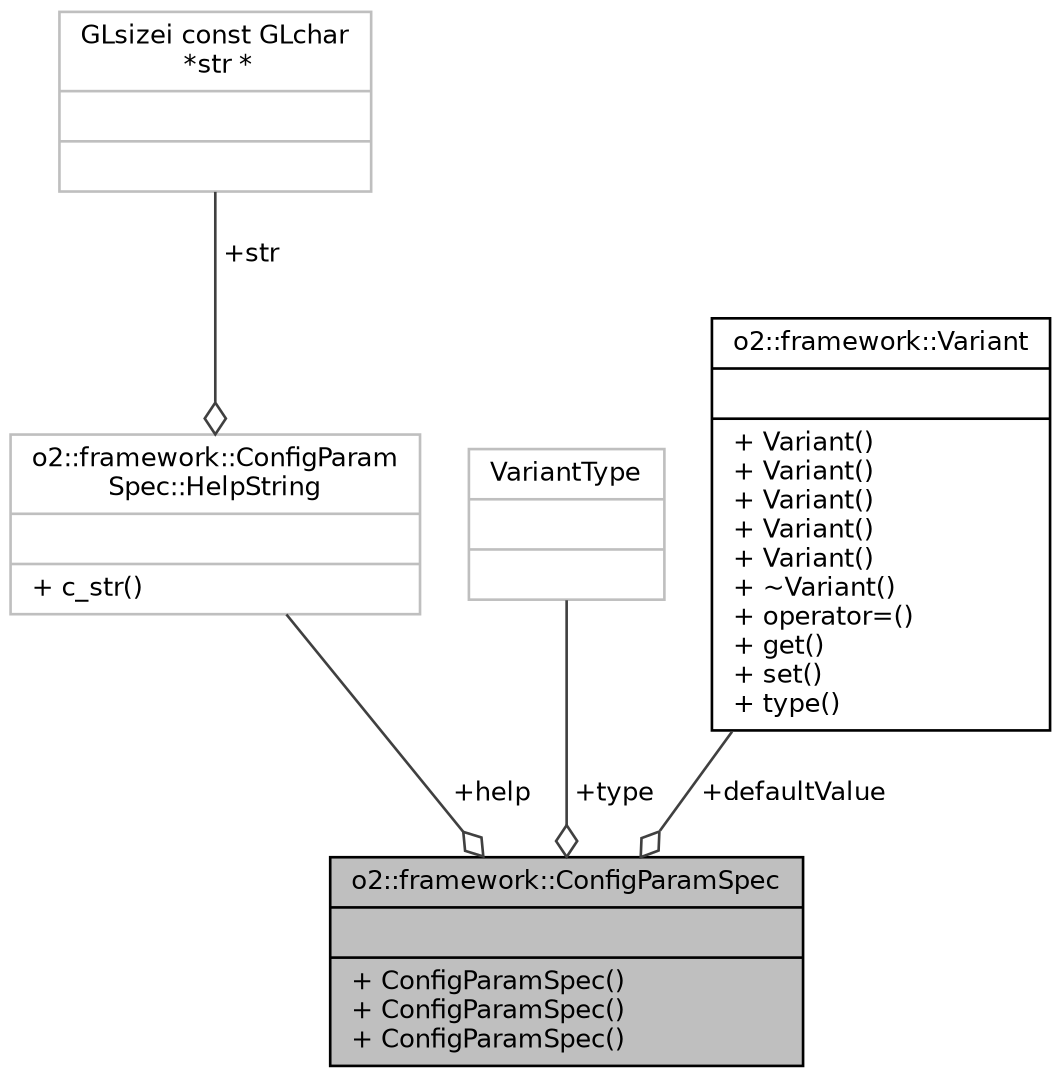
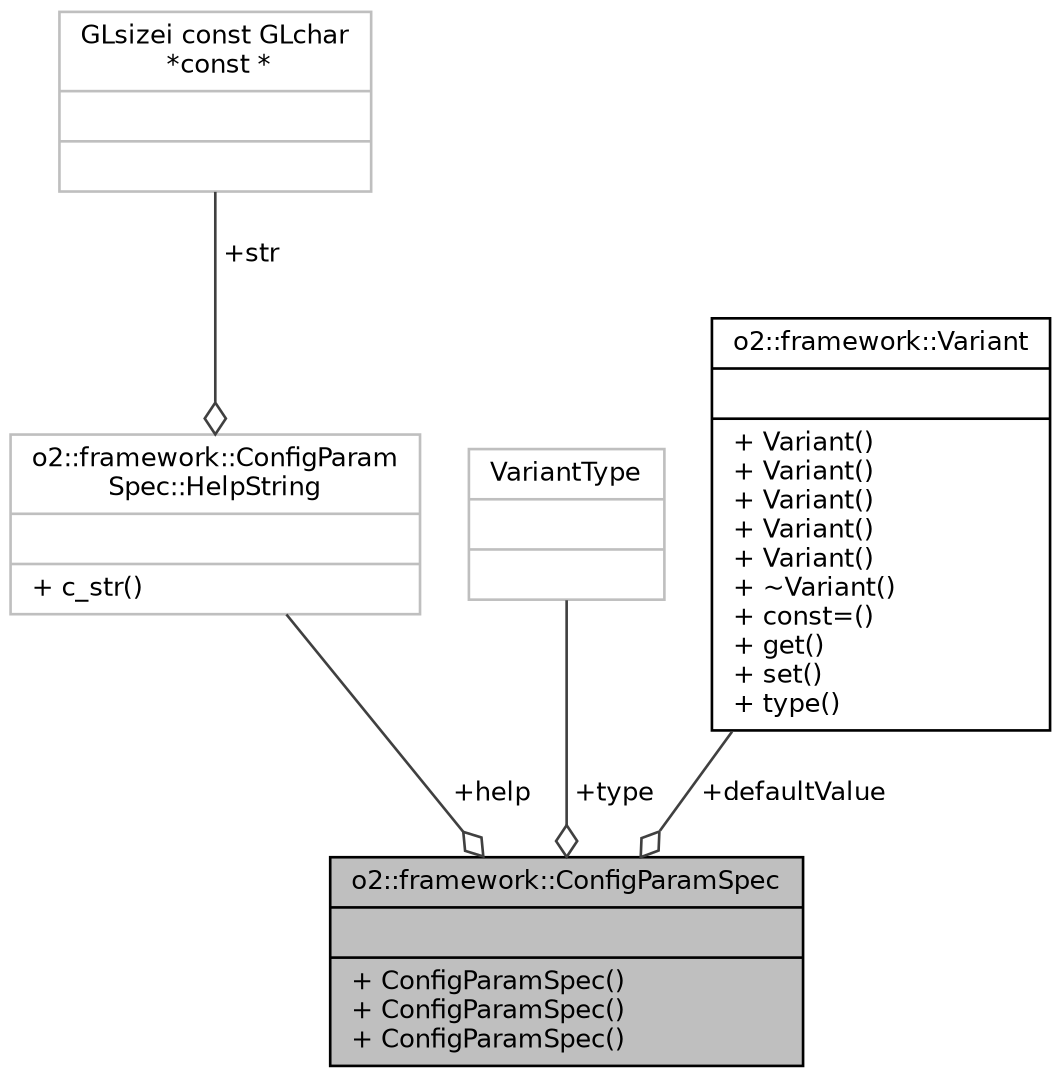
(215, 65) -> (215, 65)
(824, 617) -> (804, 617)
